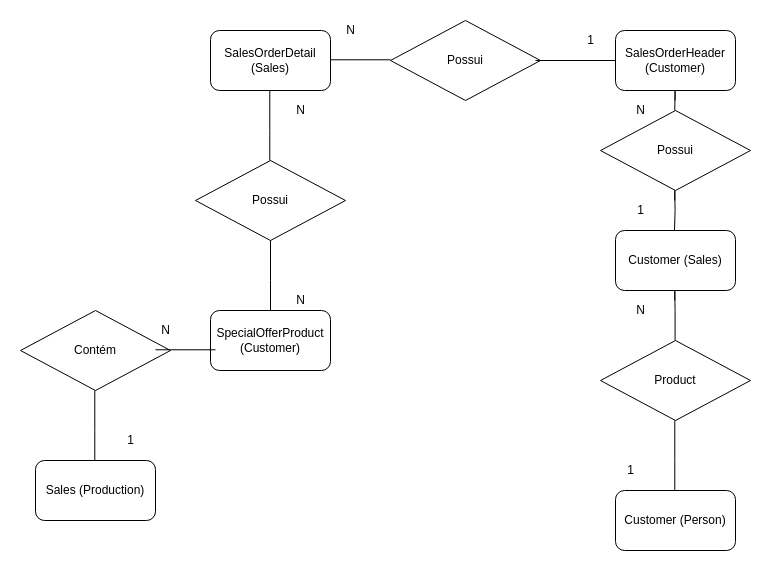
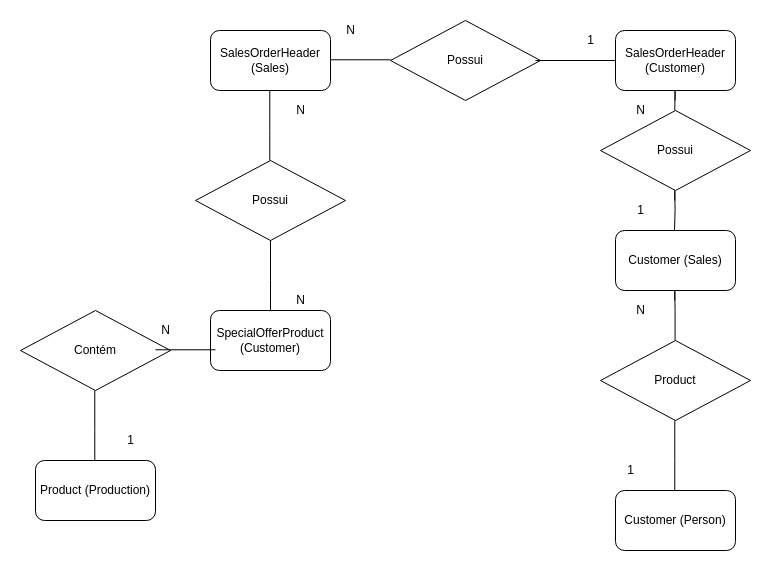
(271, 61) -> (271, 61)
(96, 491) -> (96, 491)
